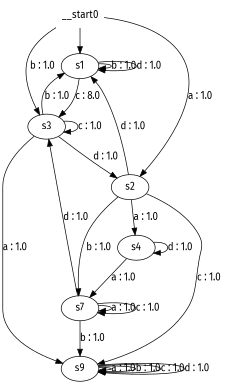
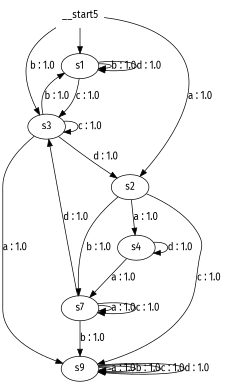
(80, 15) -> (80, 15)
(88, 96) -> (88, 96)
(117, 126) -> none
